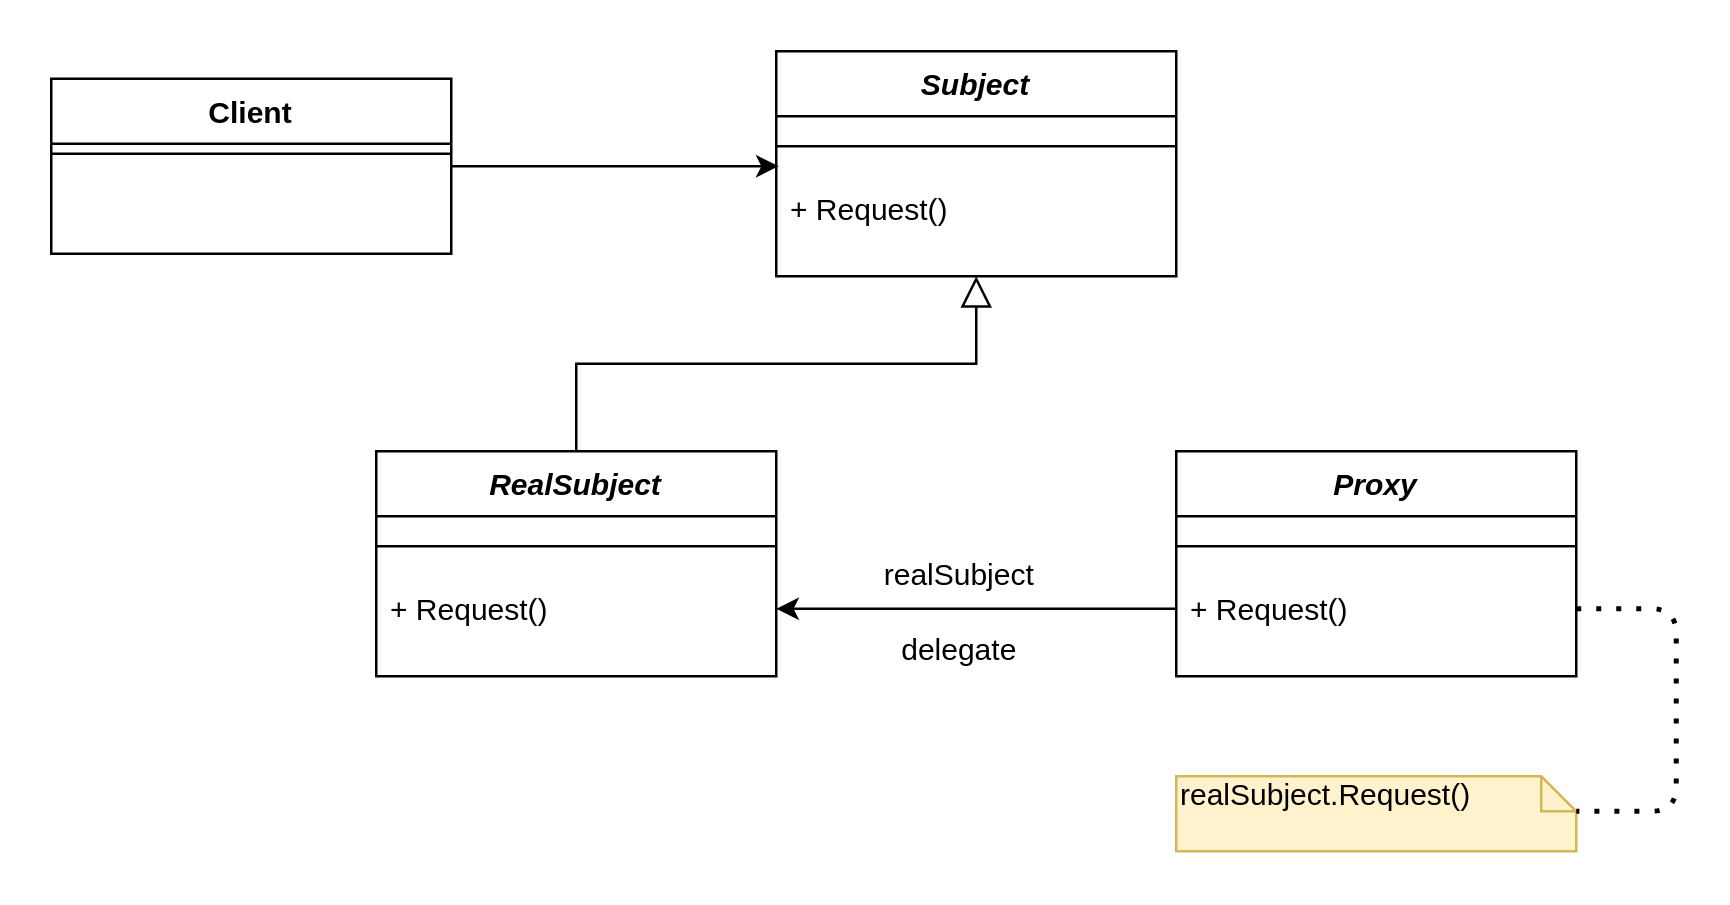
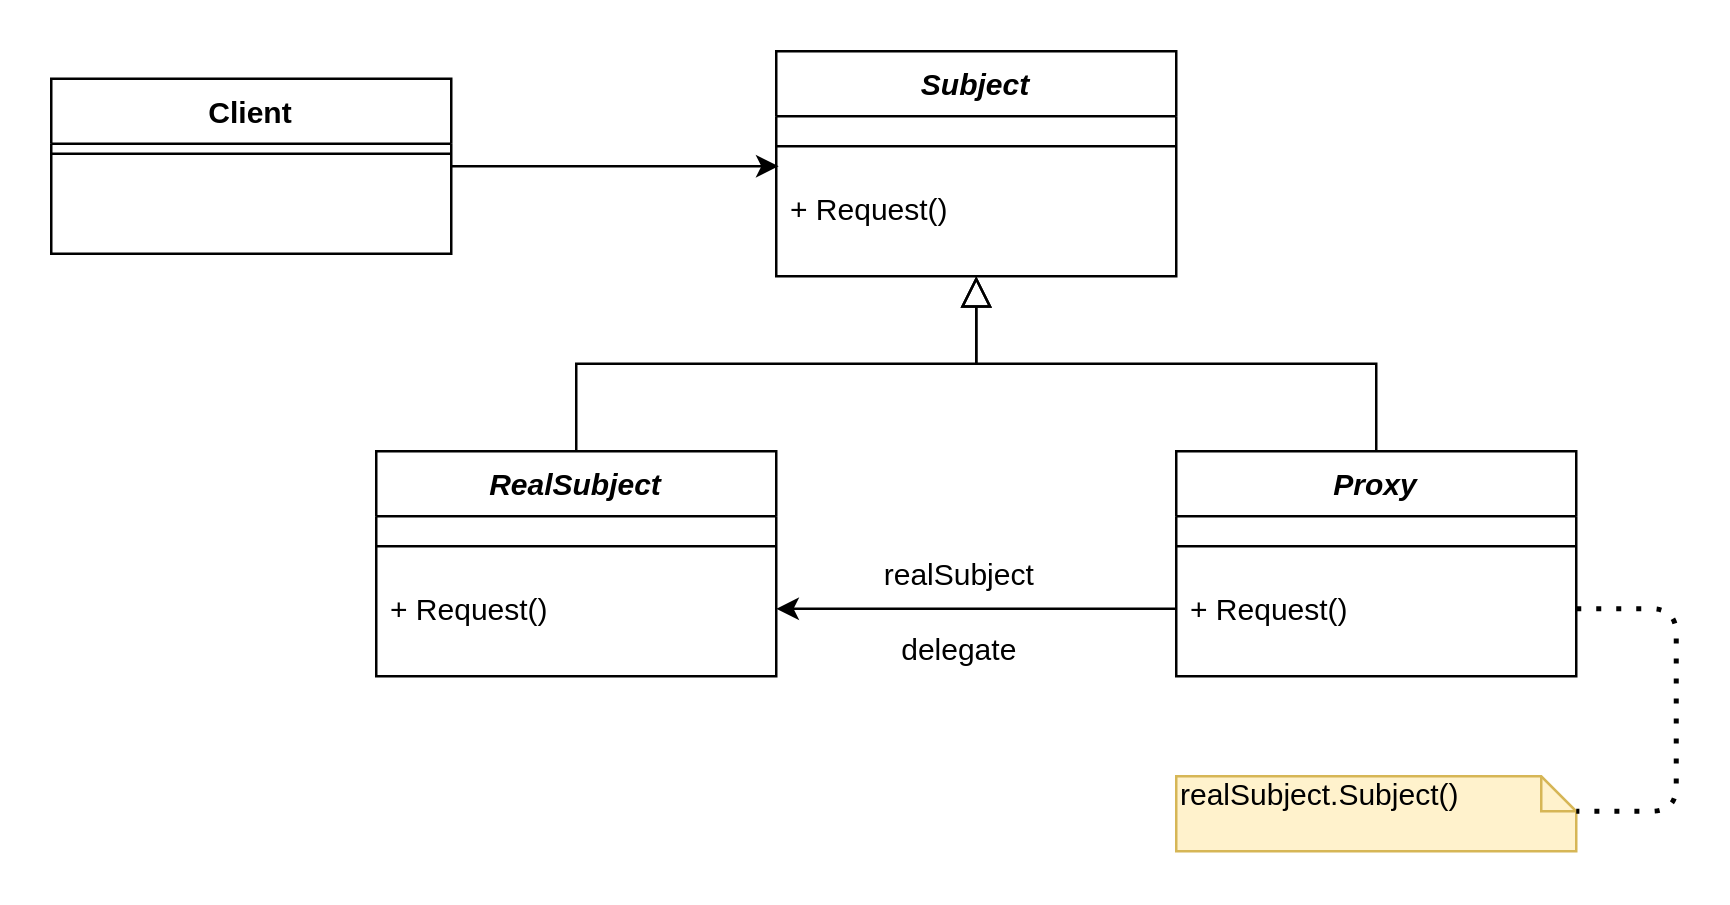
none -> (1220, 364)
(1350, 797) -> (1350, 797)
